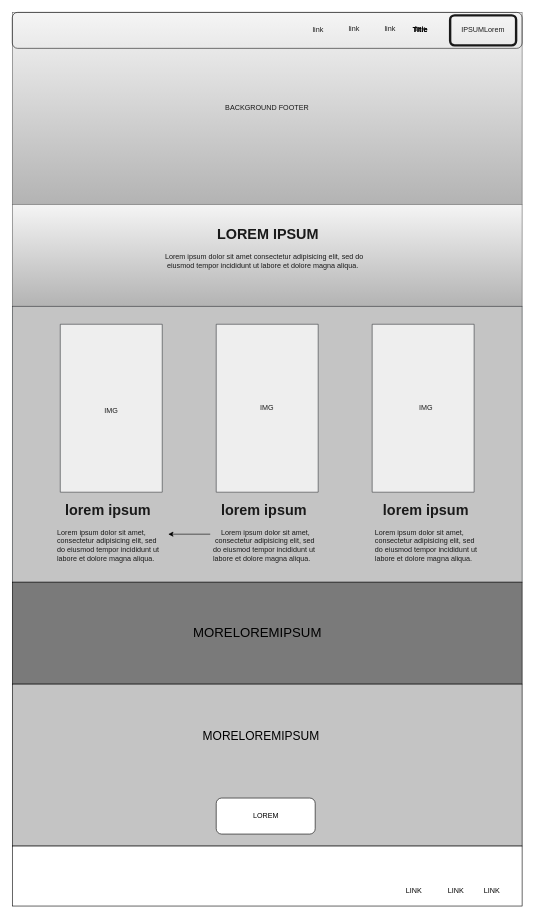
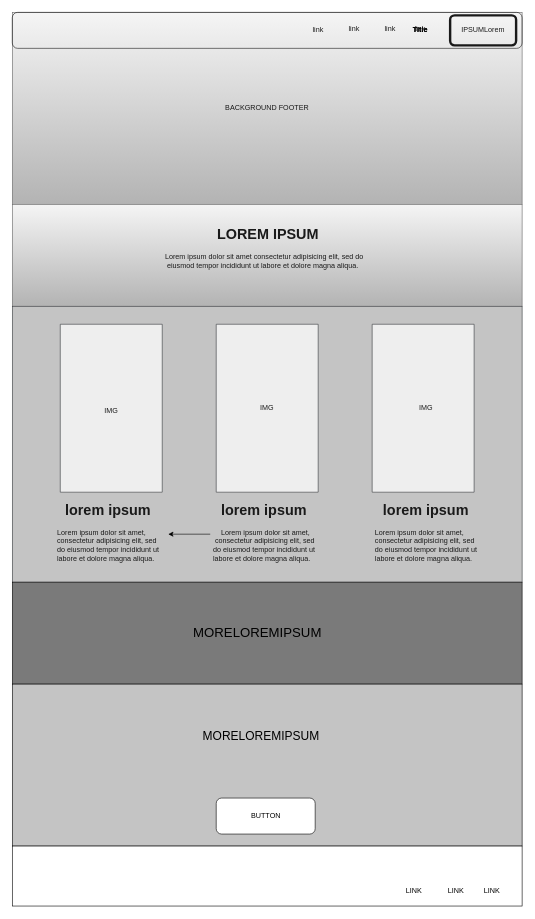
(266, 816) -> (266, 816)
